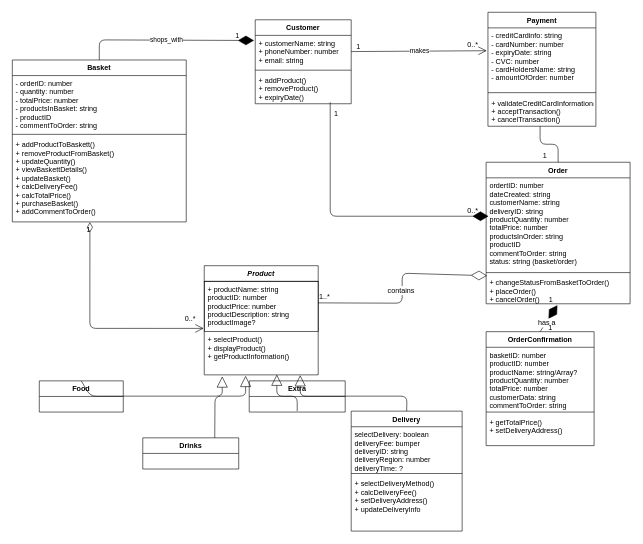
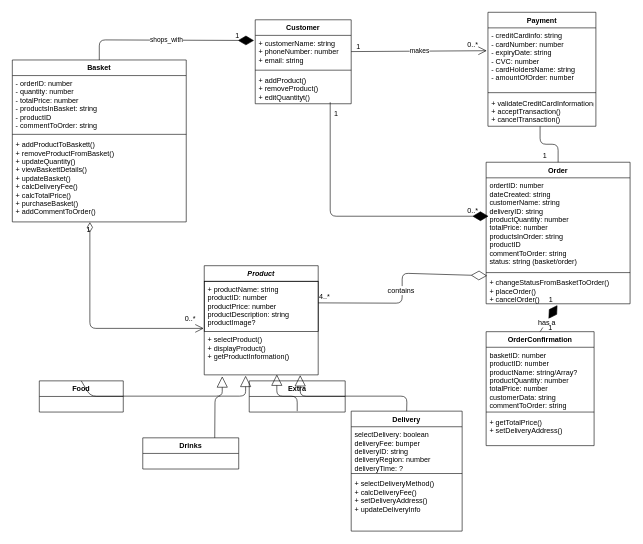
(286, 81) -> (286, 81)
(326, 297) -> (326, 297)
